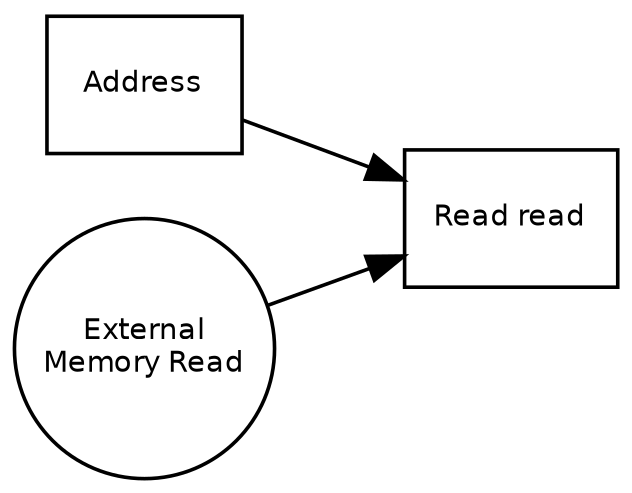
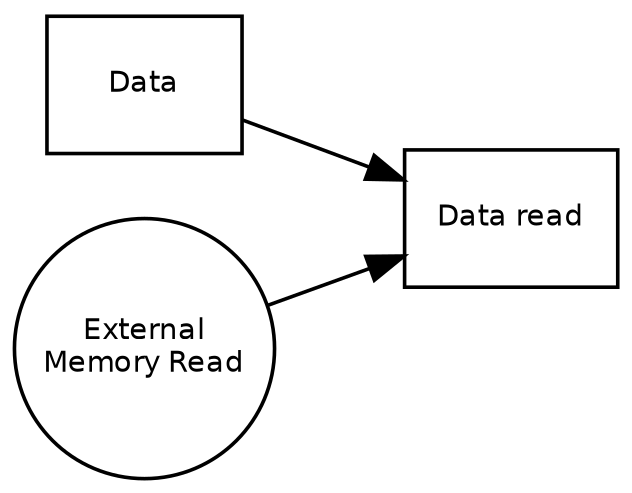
(144, 85) -> (144, 85)
(511, 219) -> (511, 219)
